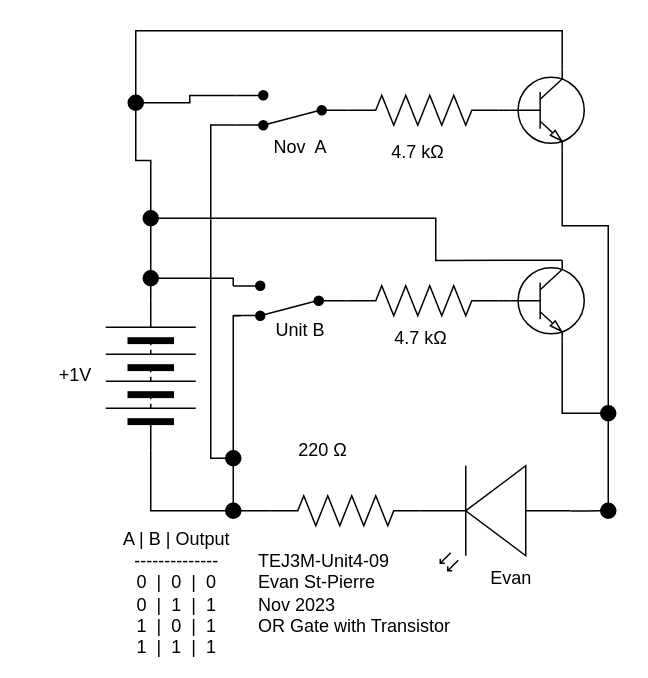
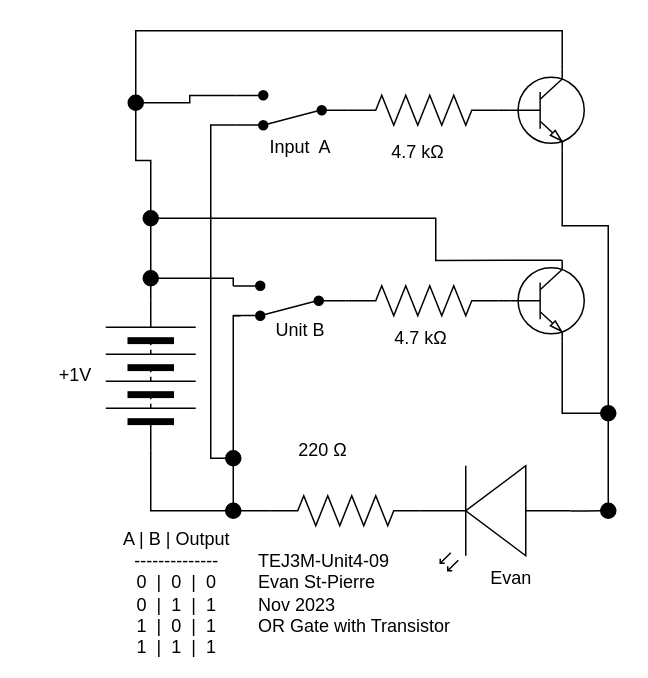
(301, 148) -> (301, 148)
